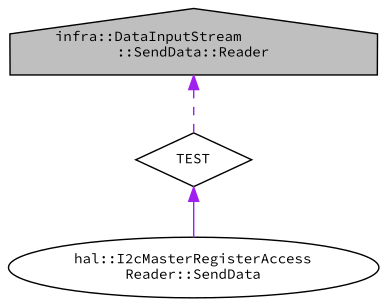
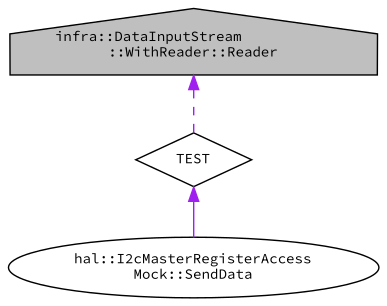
(194, 45) -> (194, 45)
(194, 268) -> (194, 268)
